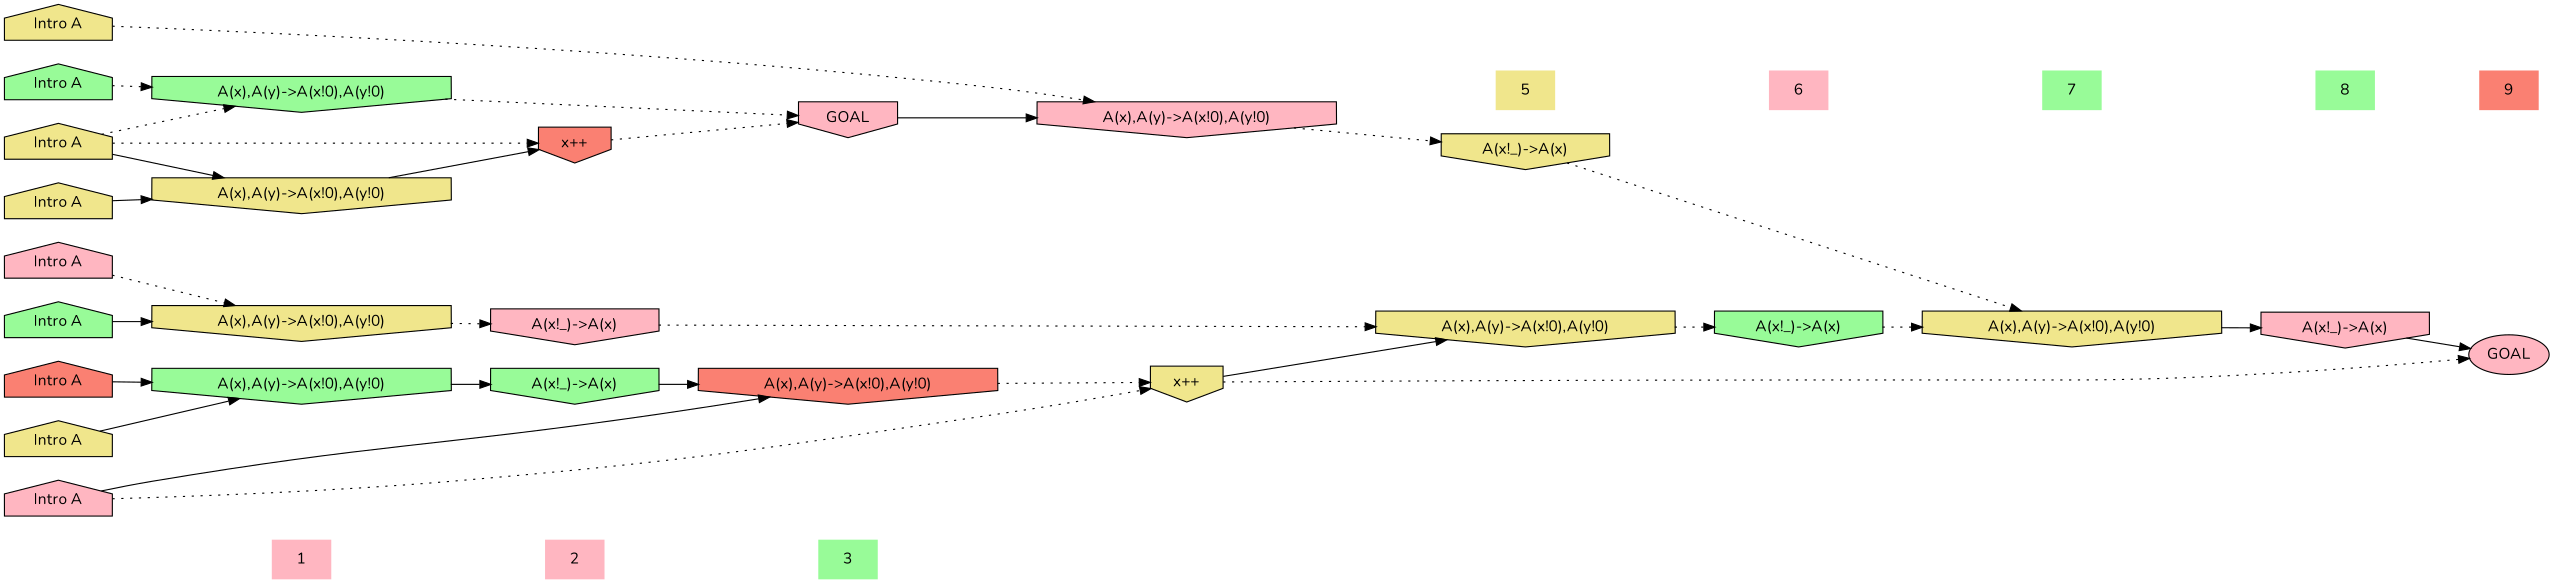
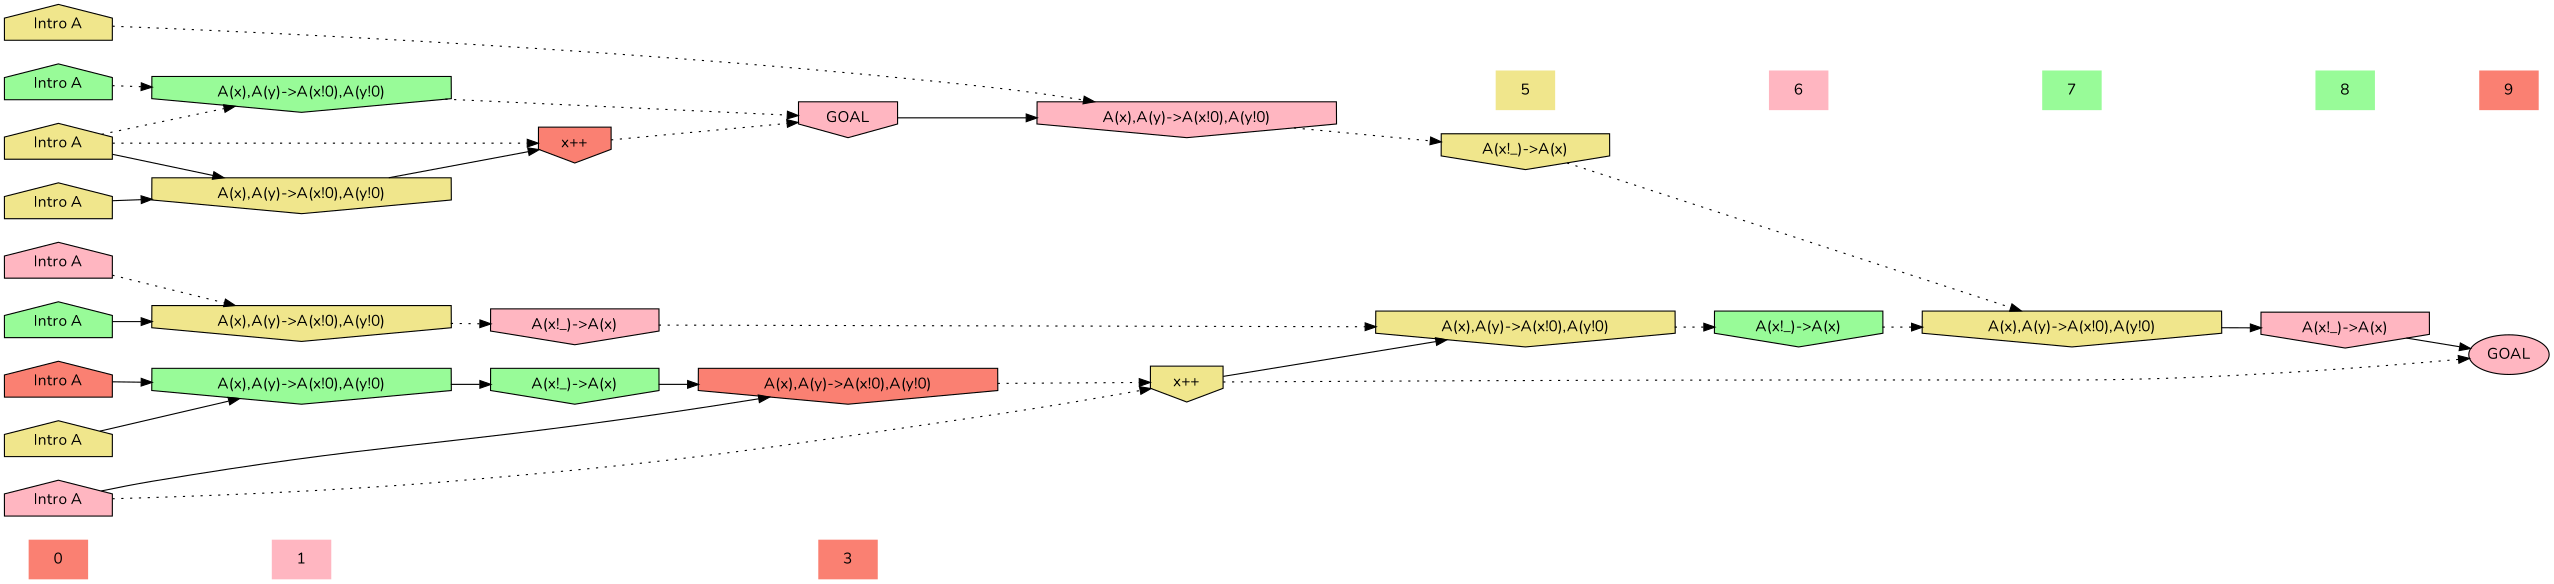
none -> (58, 560)
(575, 560) -> none
(848, 560) -> (848, 560)
